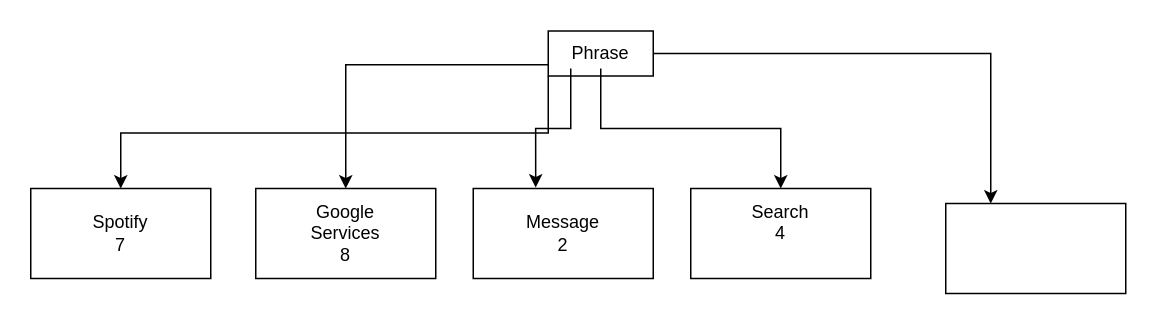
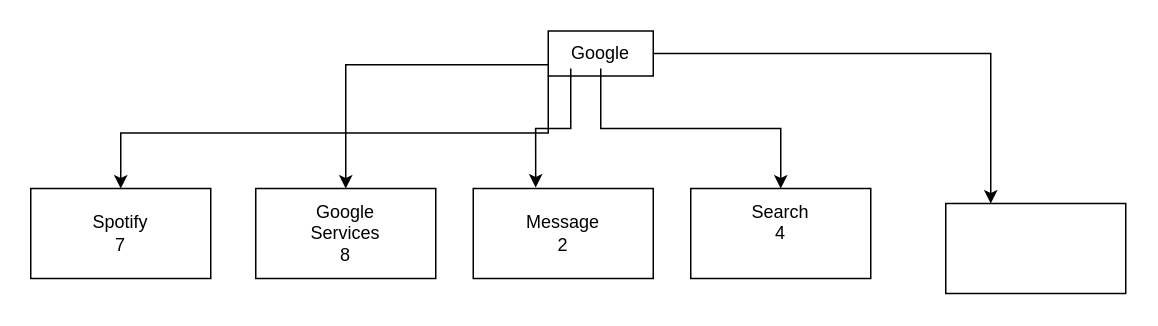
(601, 53) -> (601, 53)
